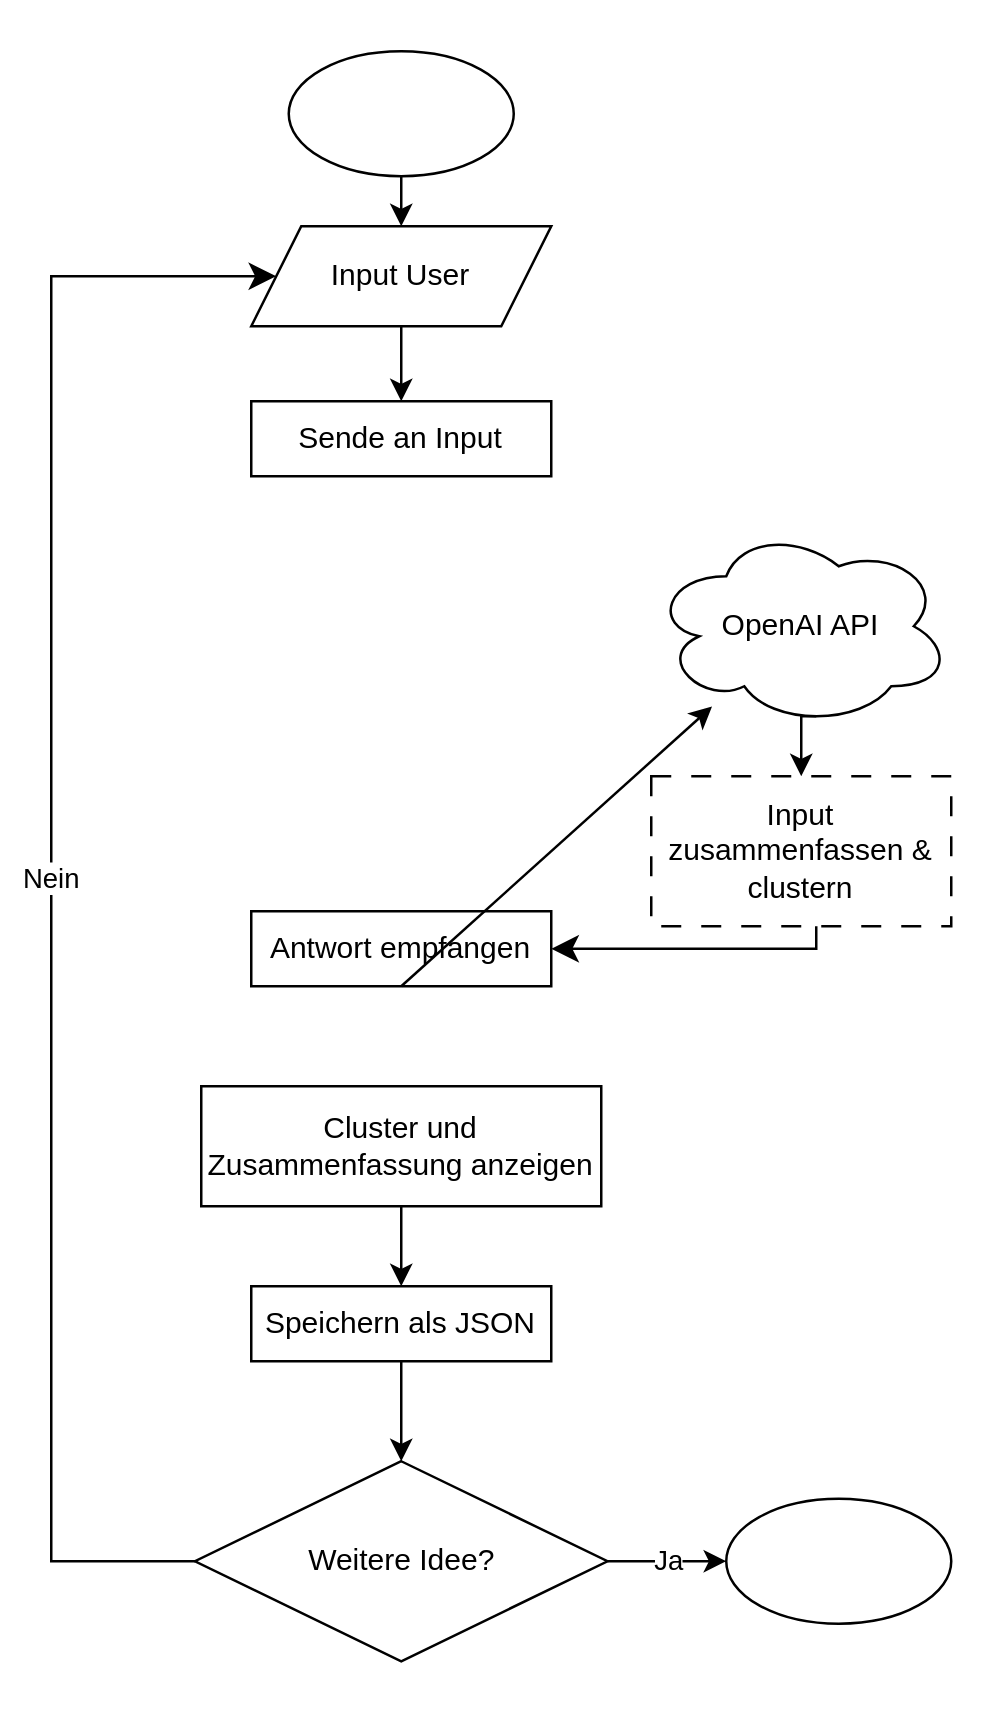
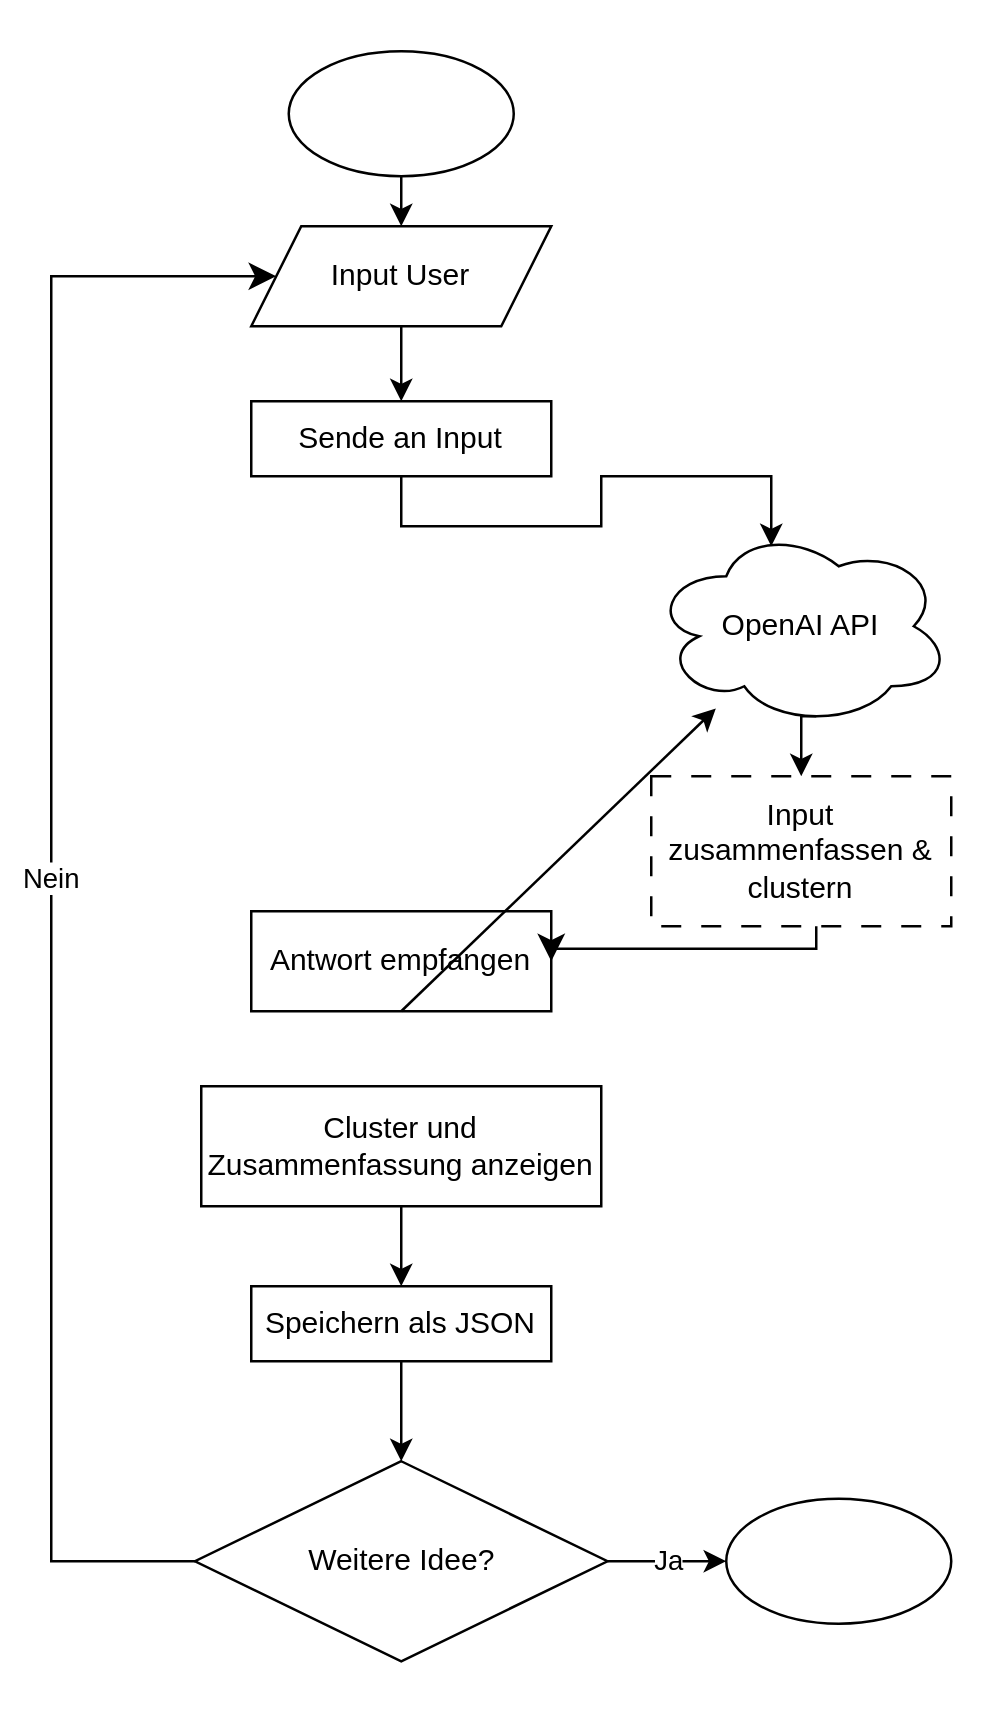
none -> (601, 514)
(401, 949) -> (401, 961)
